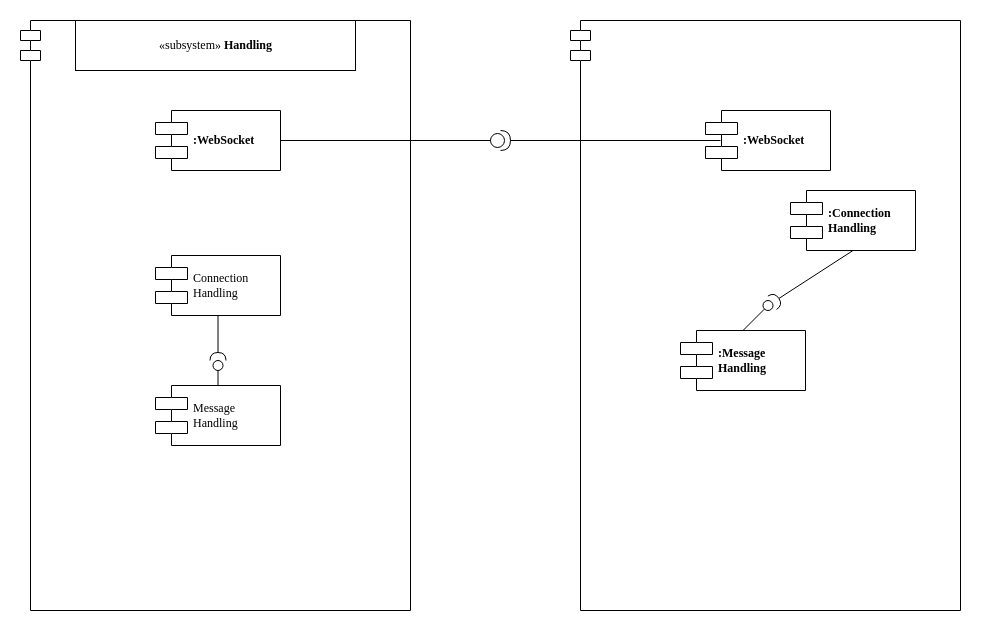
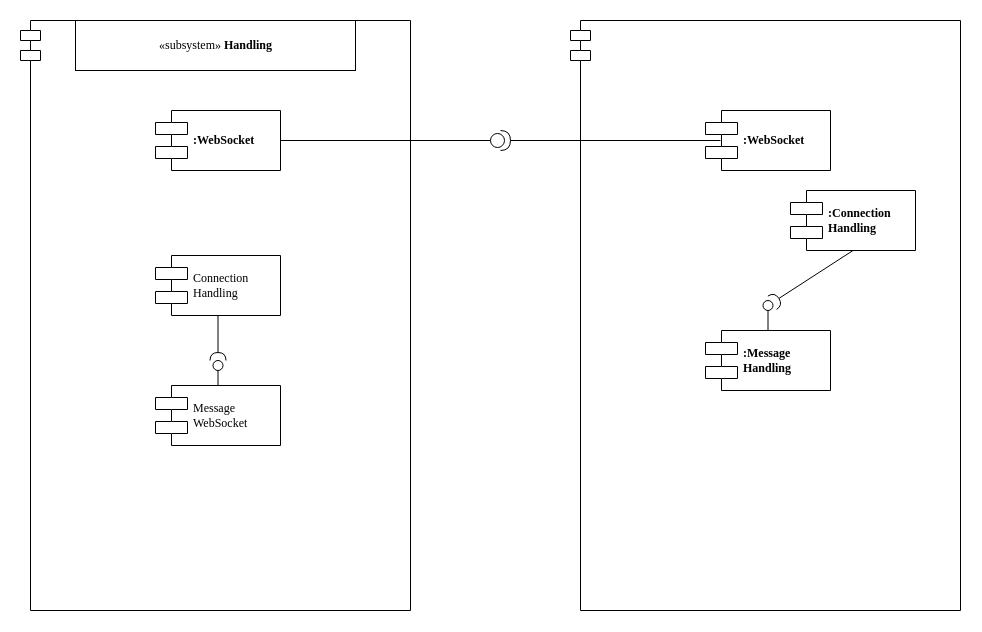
(743, 361) -> (768, 361)
(217, 416) -> (224, 416)
